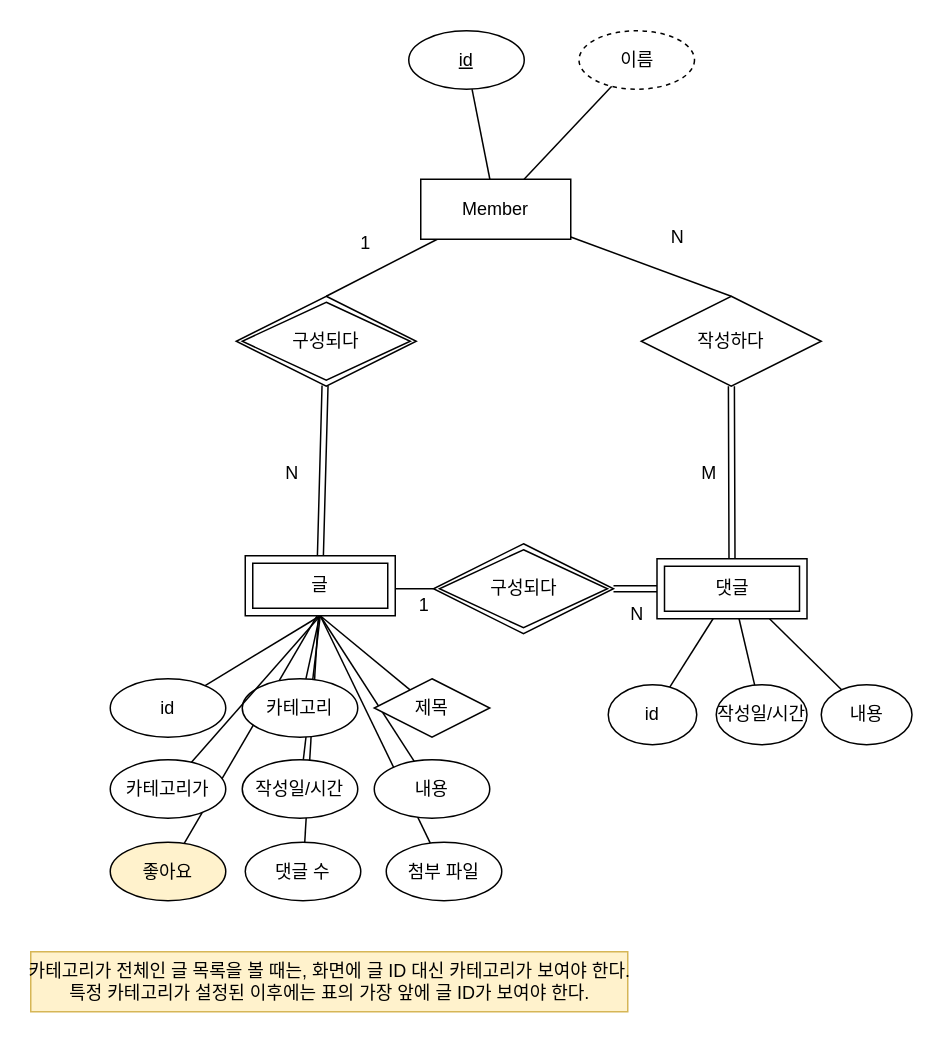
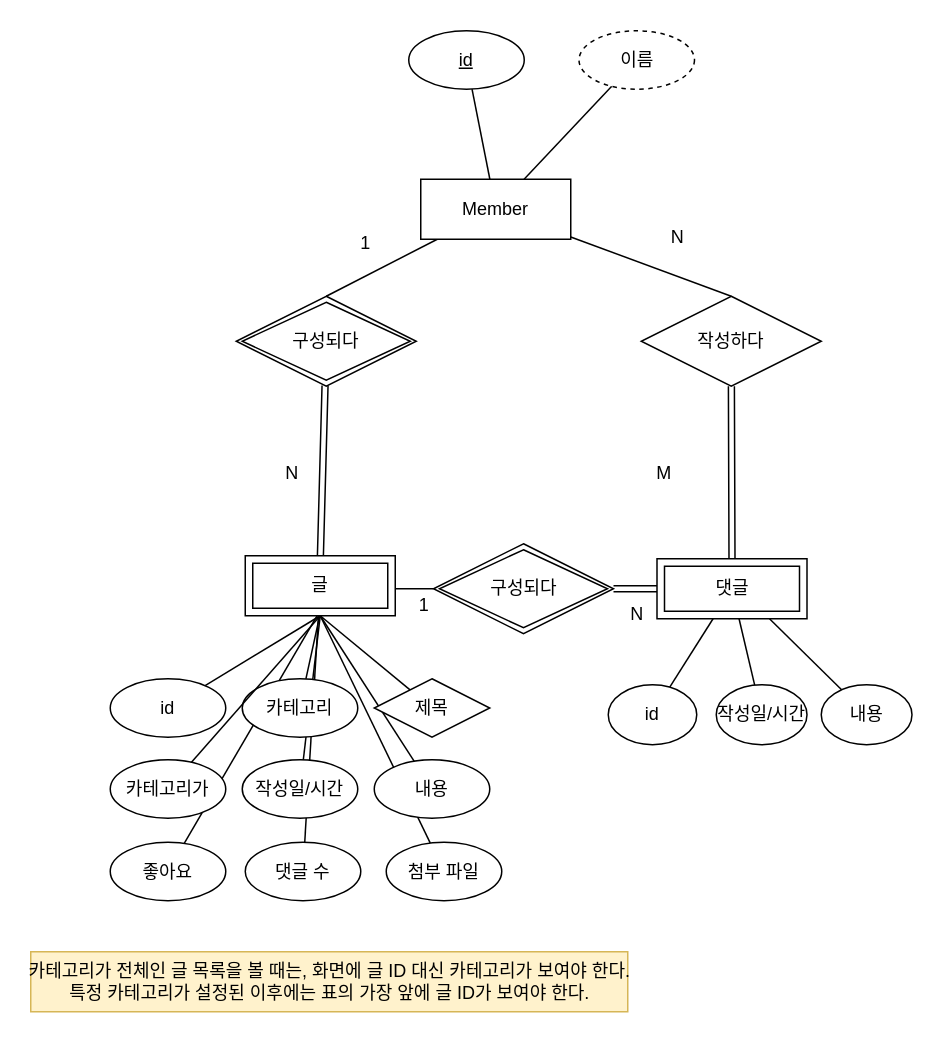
(708, 473) -> (663, 473)
(168, 872) -> (168, 872)
